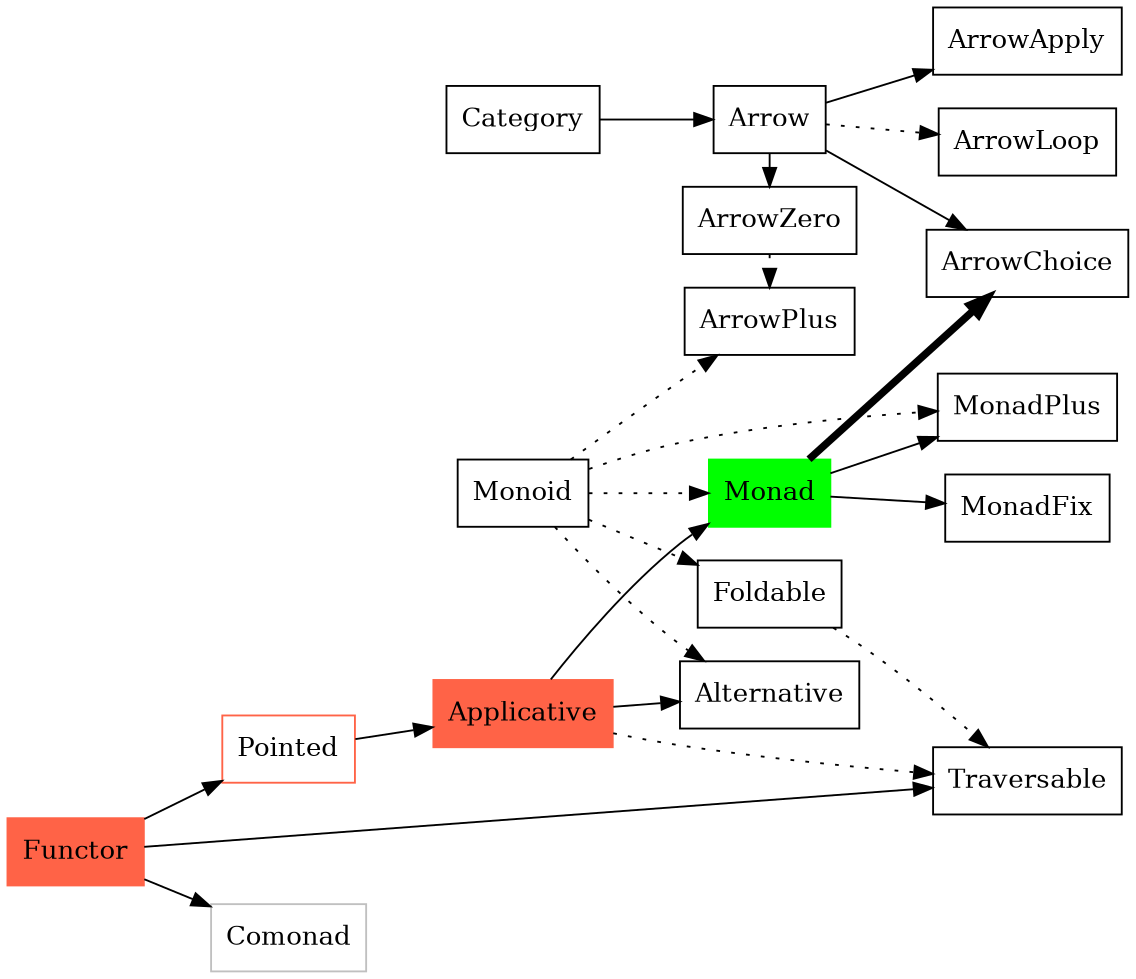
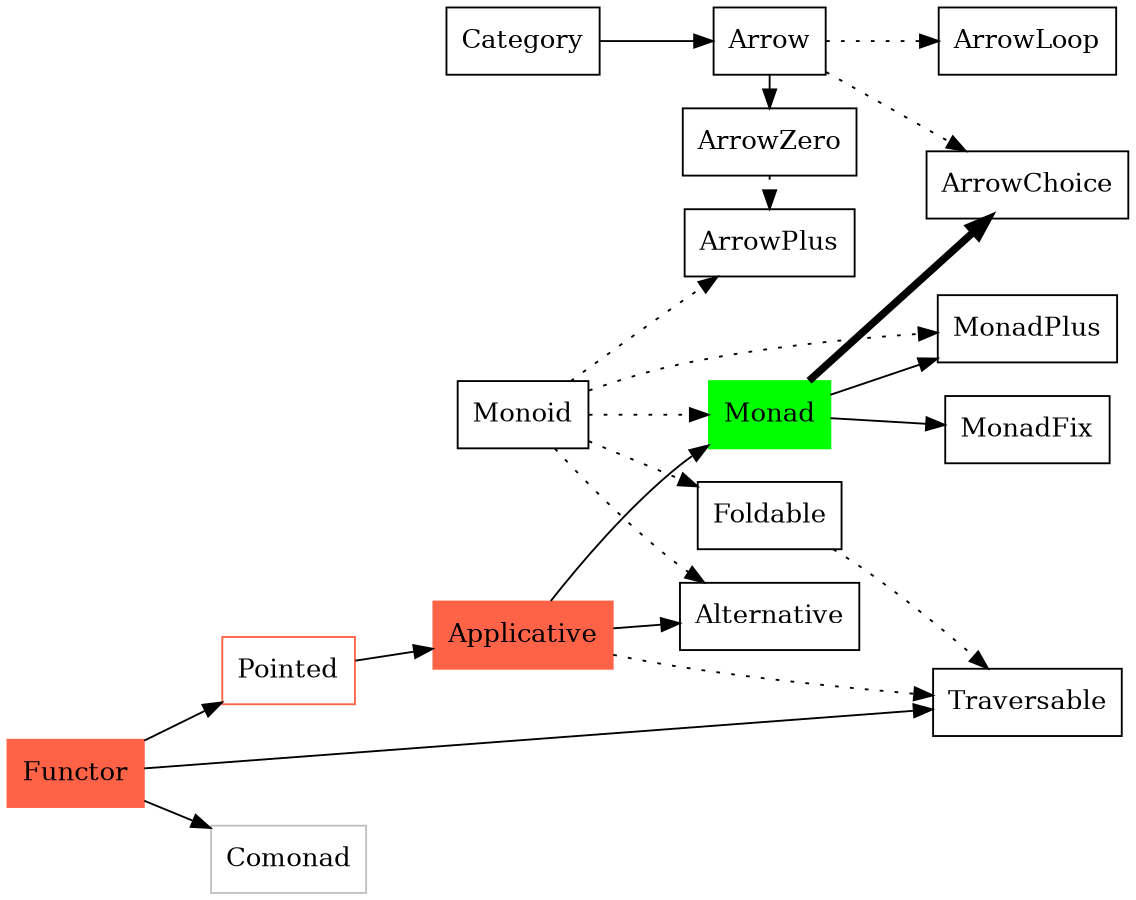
(1027, 41) -> none
(888, 185) -> (888, 107)
